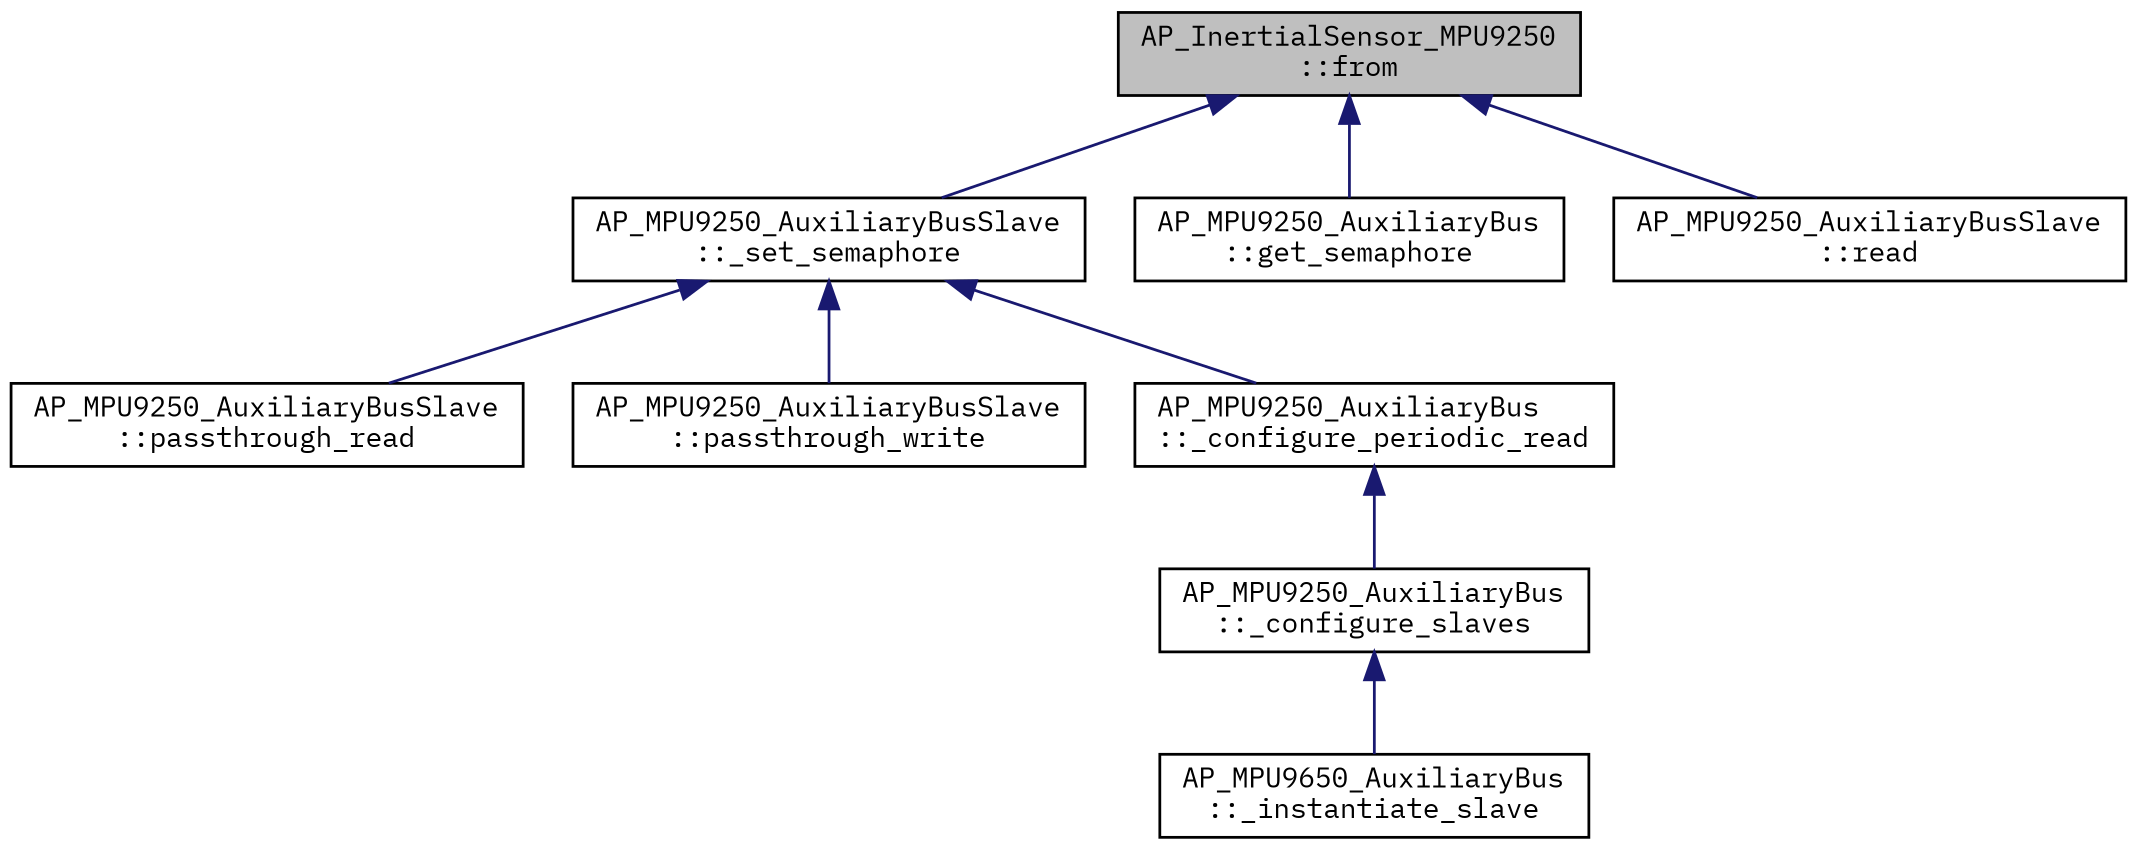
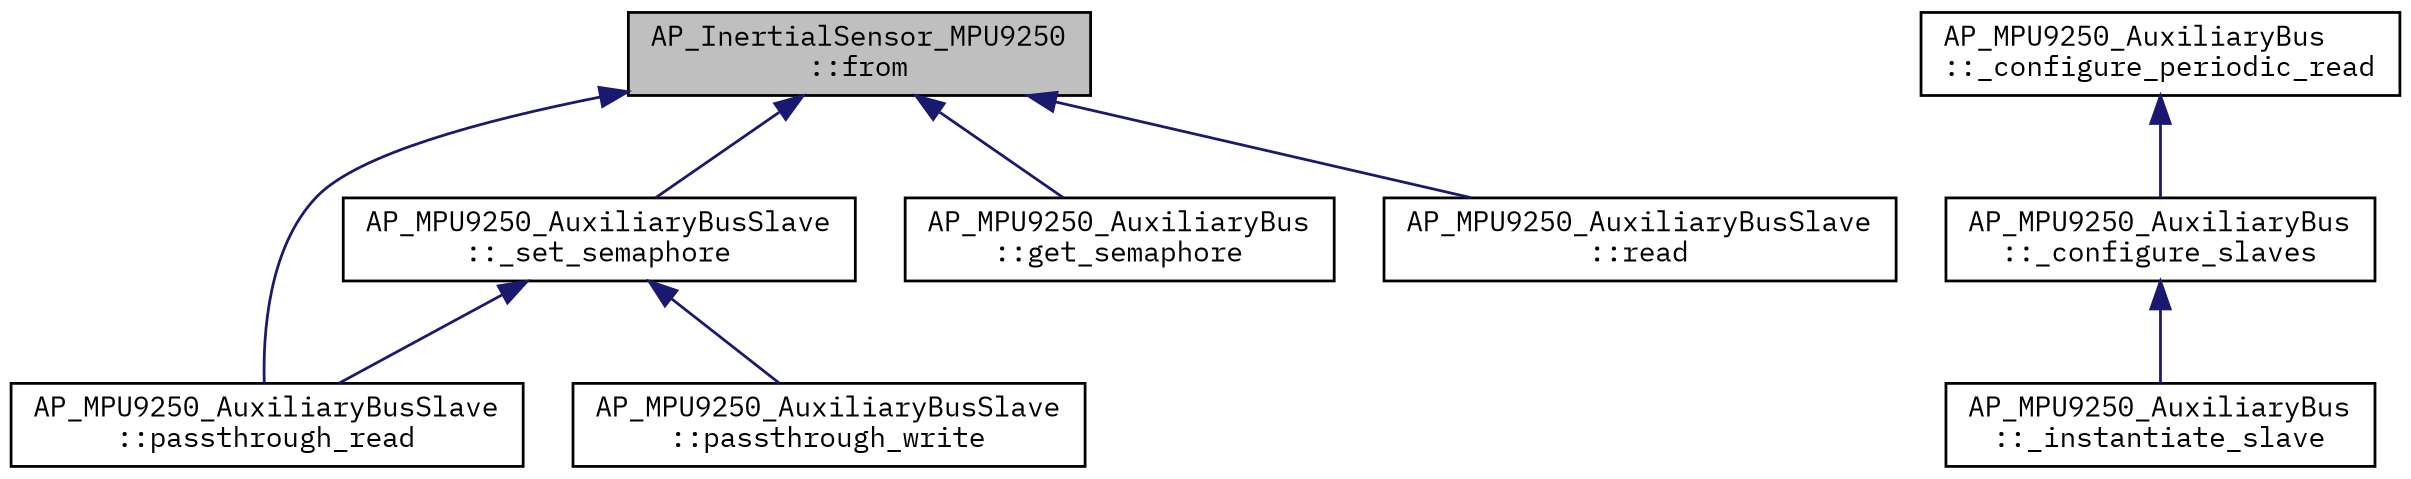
none -> (360, 167)
(1115, 337) -> none
(1374, 796) -> (2160, 425)
